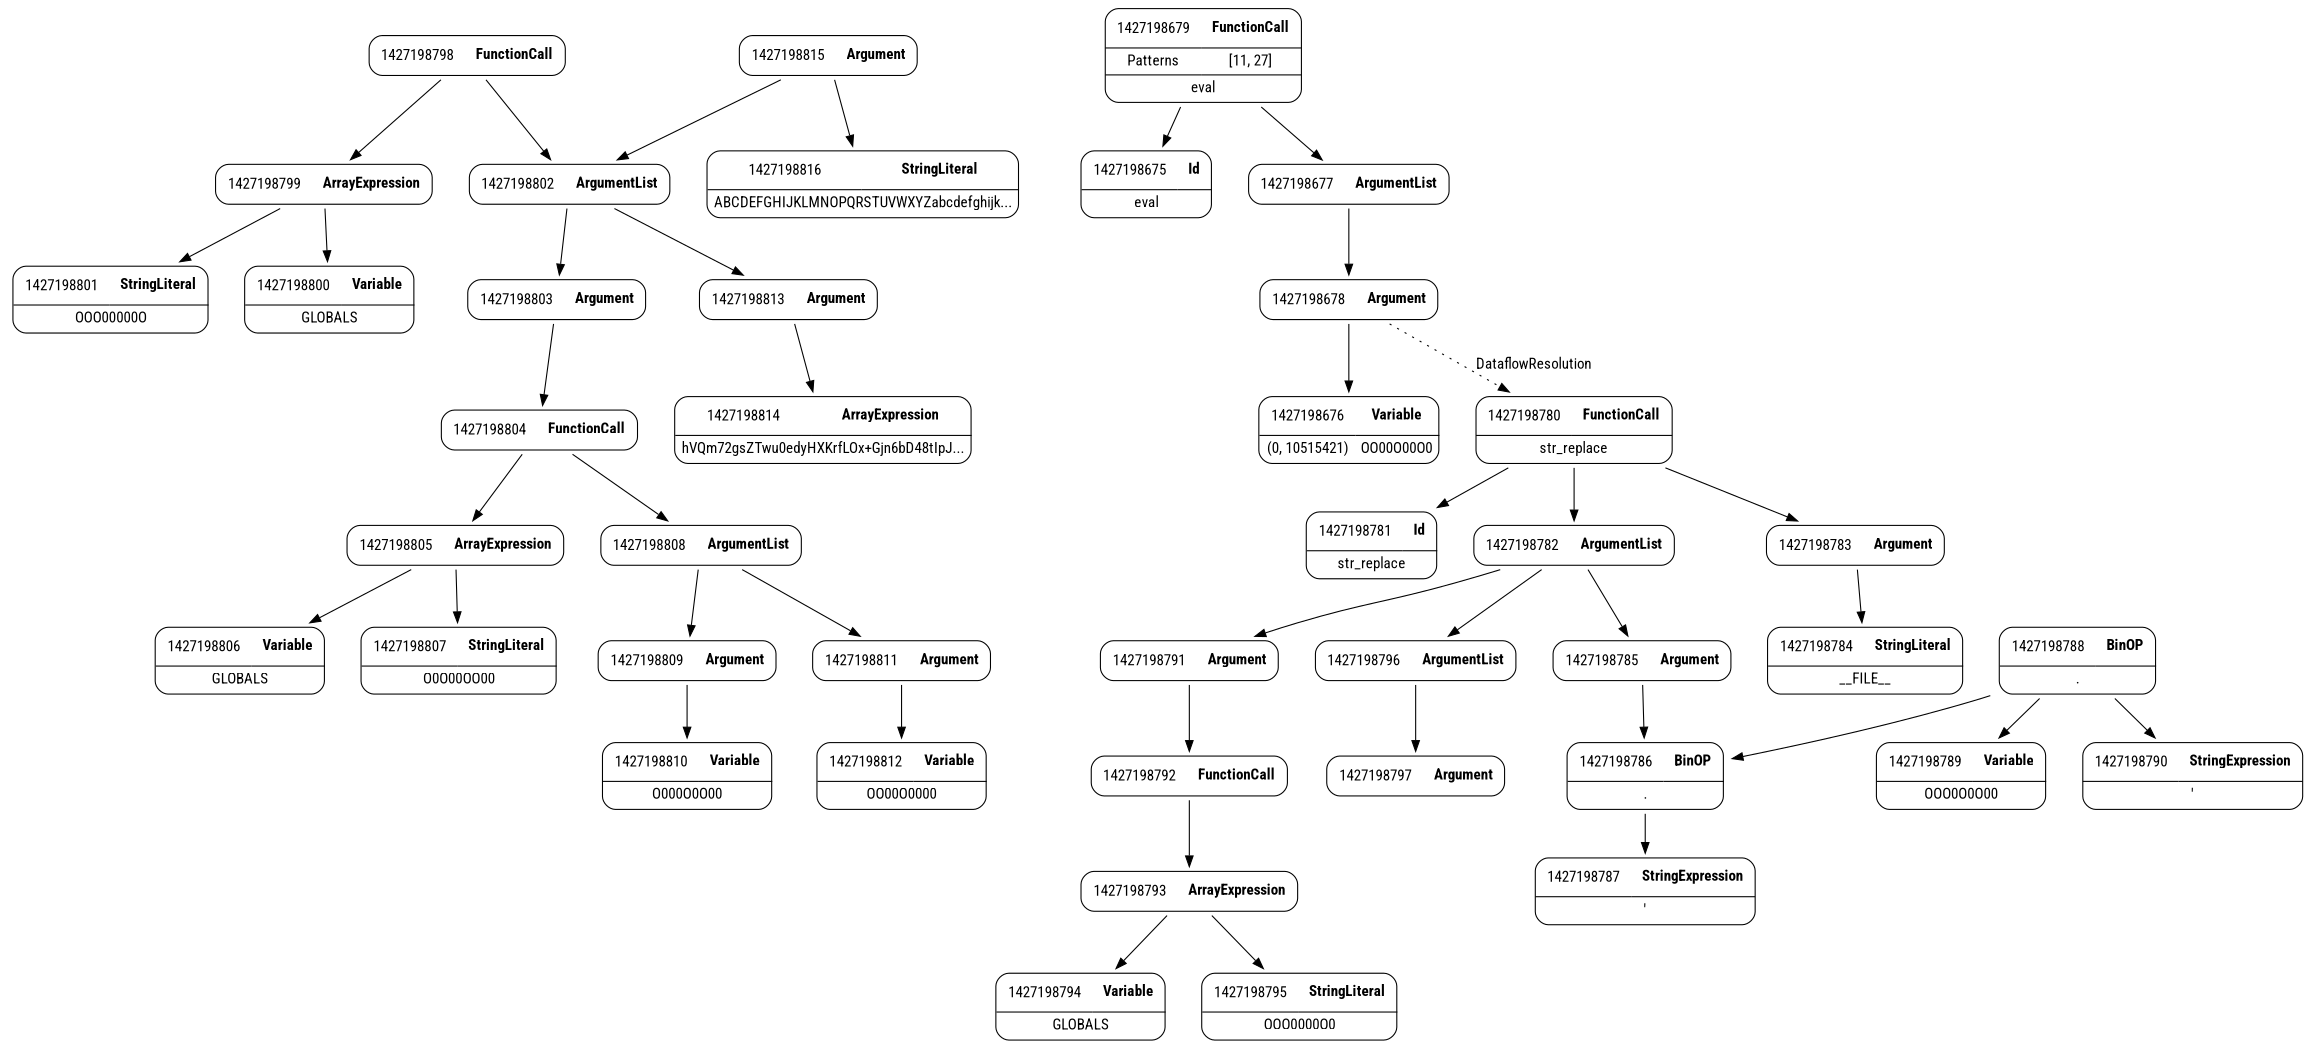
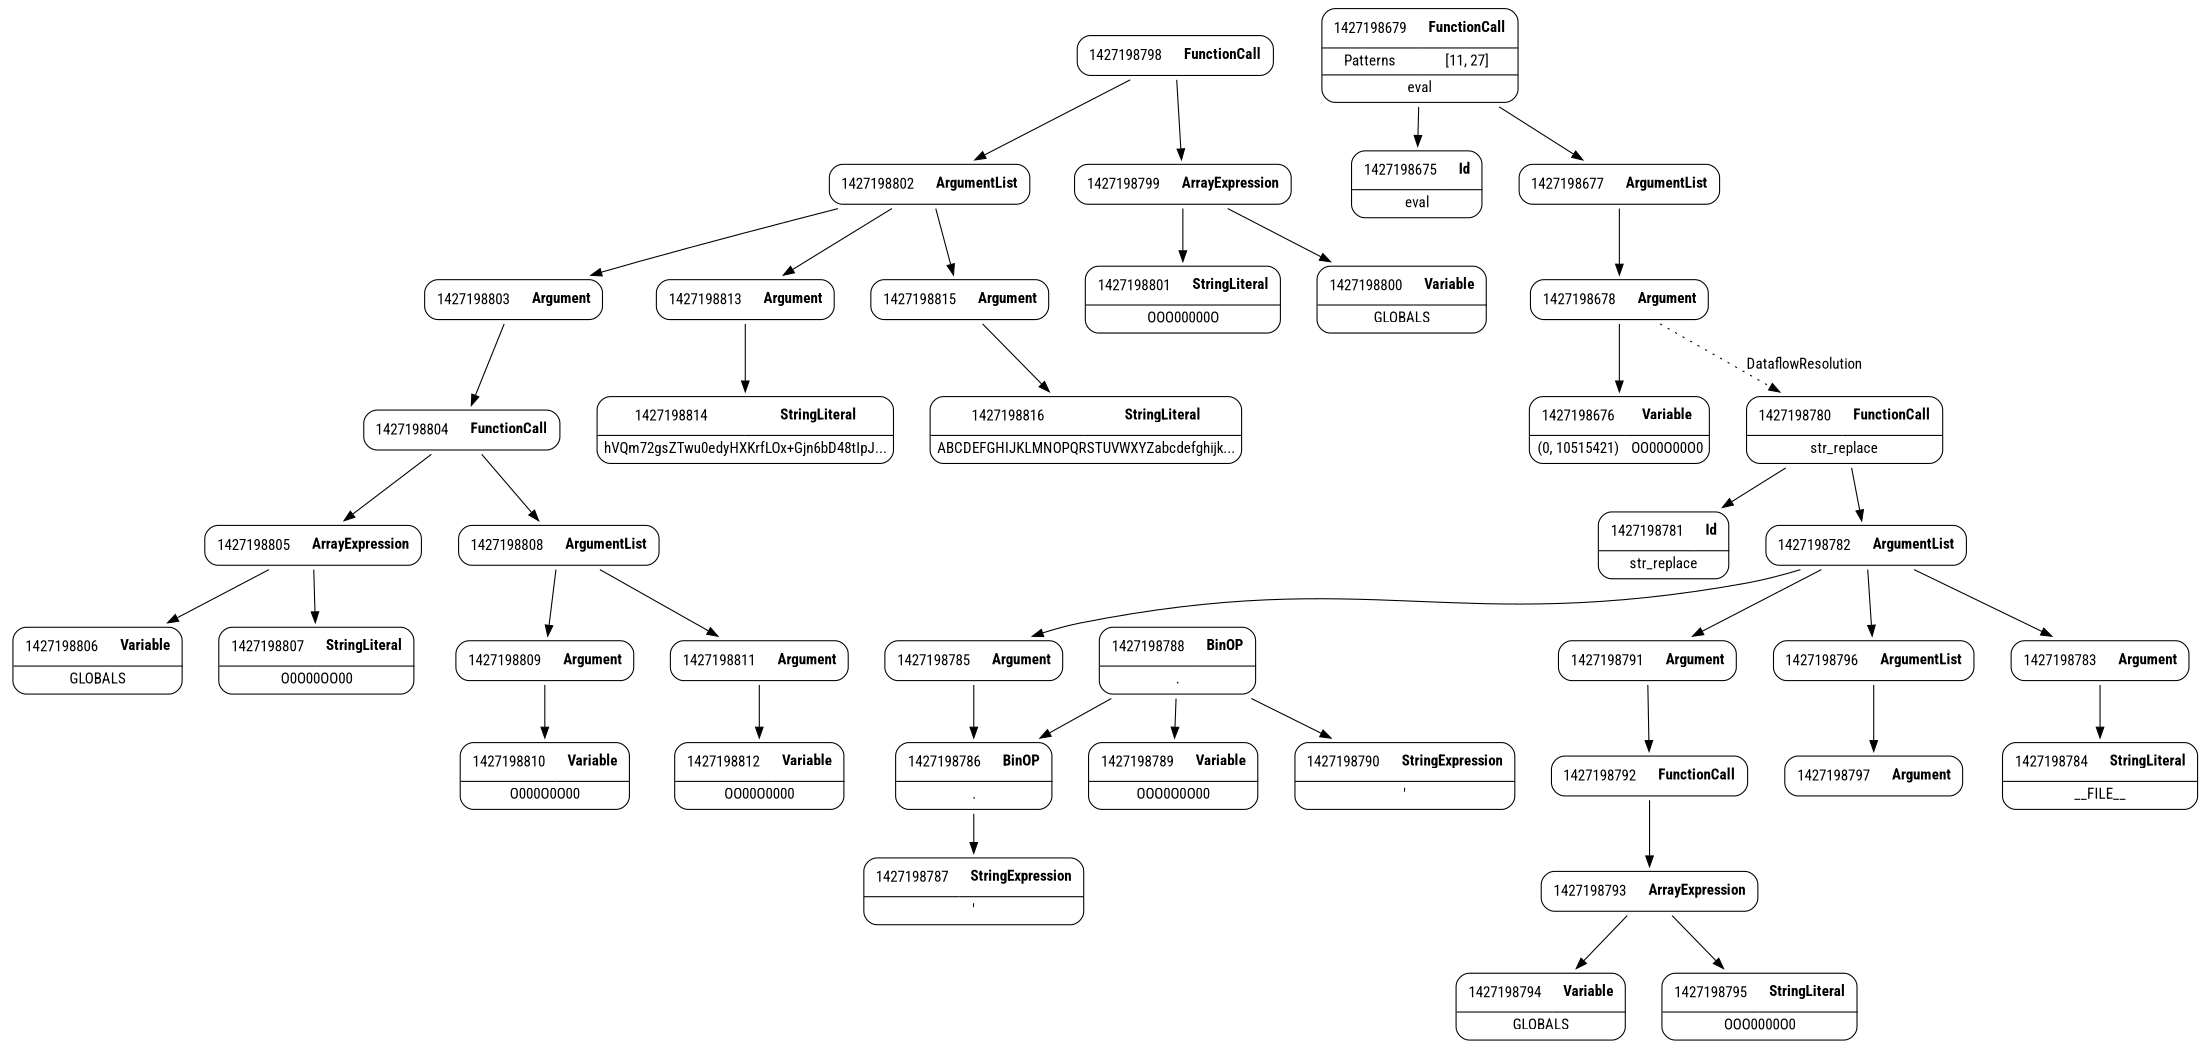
(704, 117) -> (943, 236)
(891, 415) -> (819, 415)
(1726, 492) -> (1978, 601)
